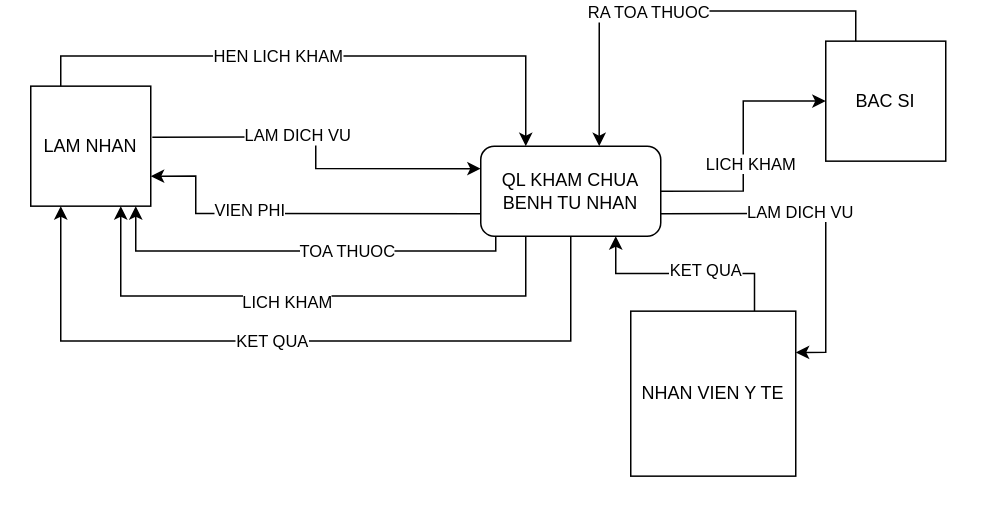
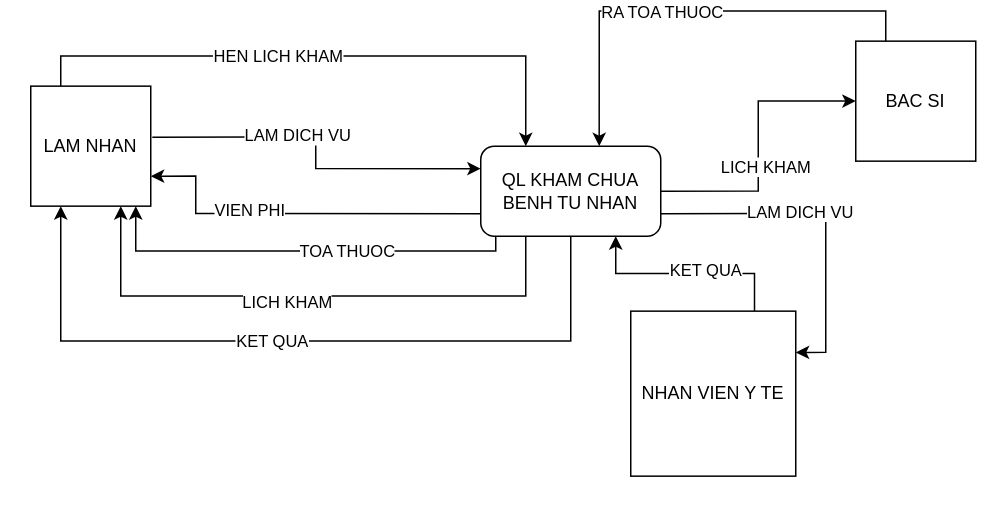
(886, 101) -> (916, 101)
